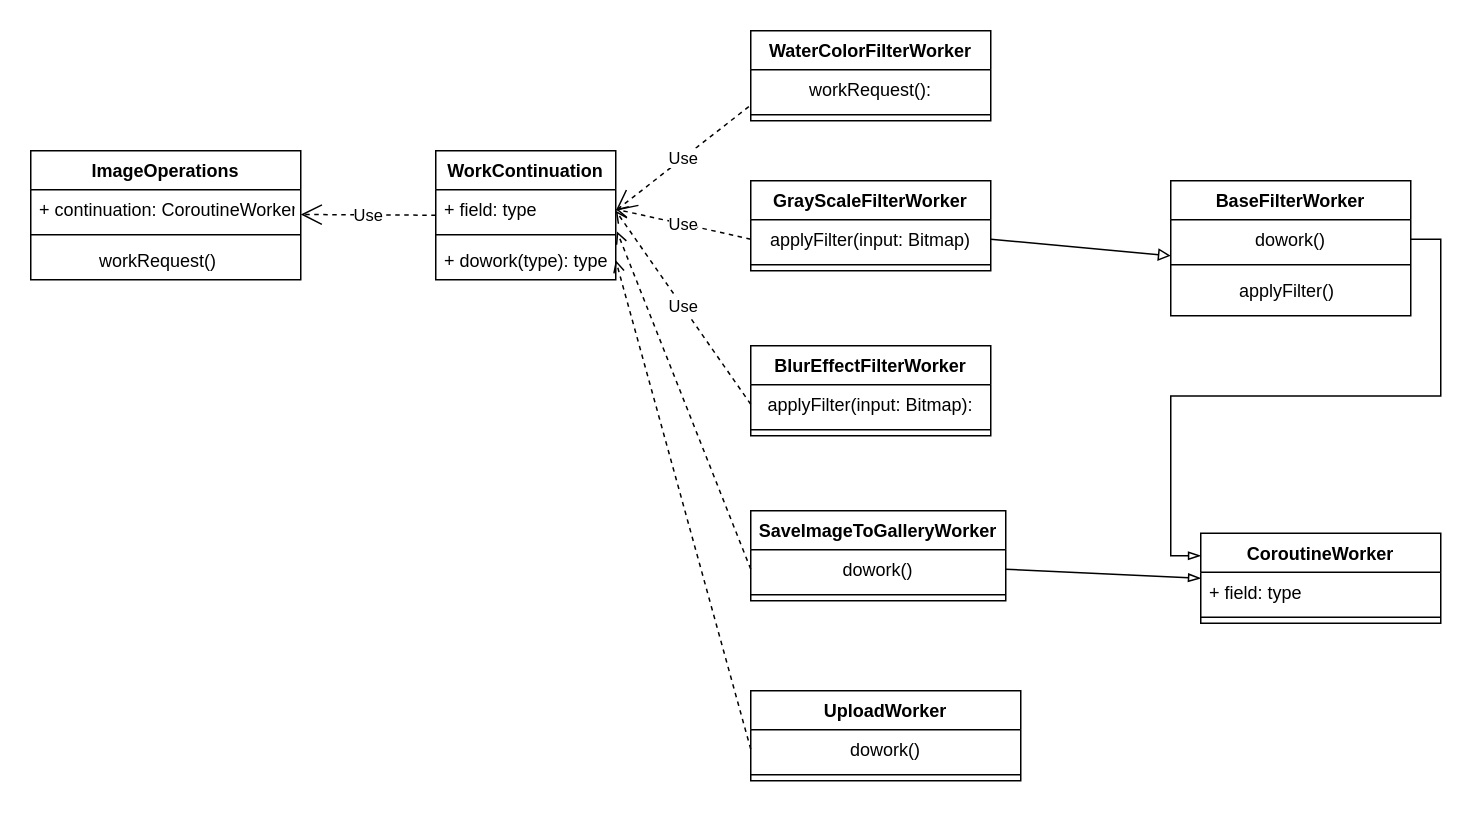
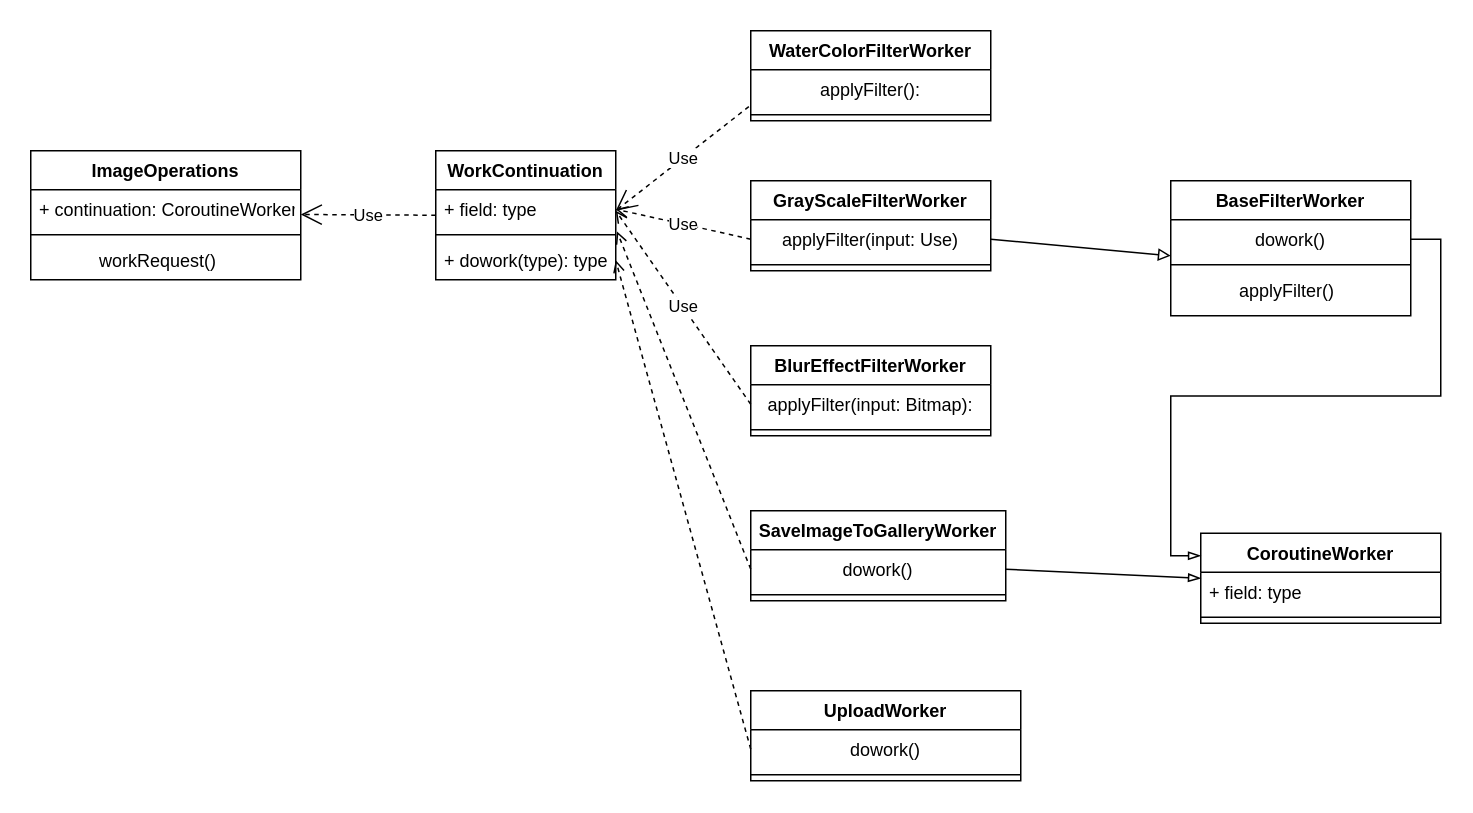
(870, 90) -> (870, 90)
(870, 240) -> (870, 240)
